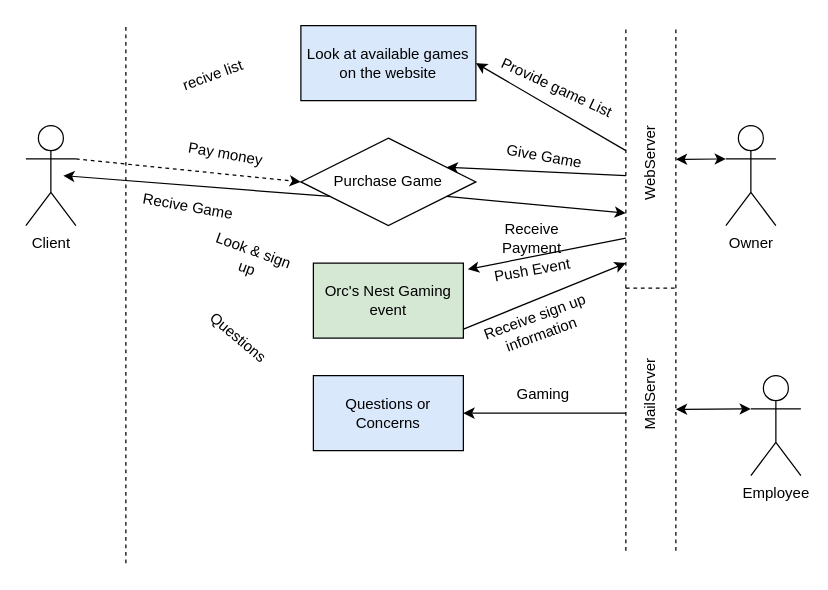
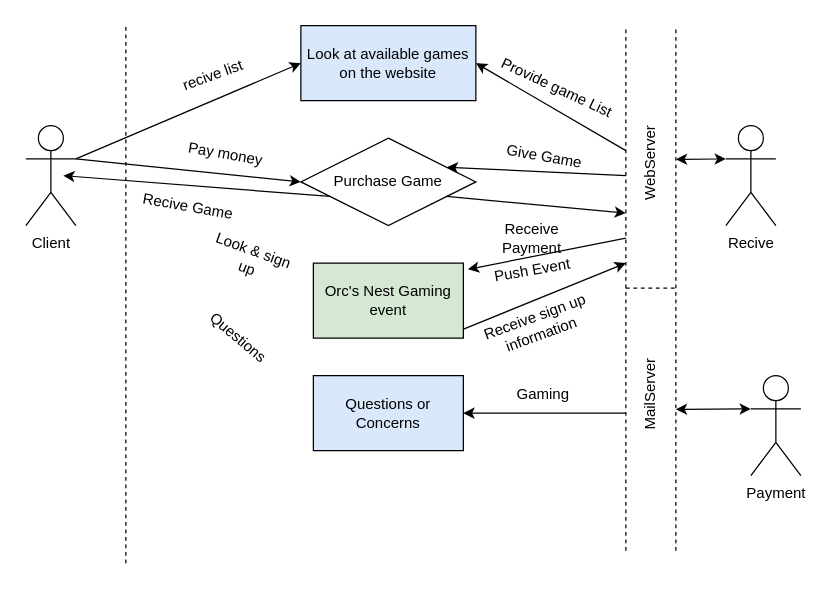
none -> (186, 112)
(185, 170) -> (185, 170)
(751, 243) -> (751, 243)
(776, 493) -> (776, 493)
